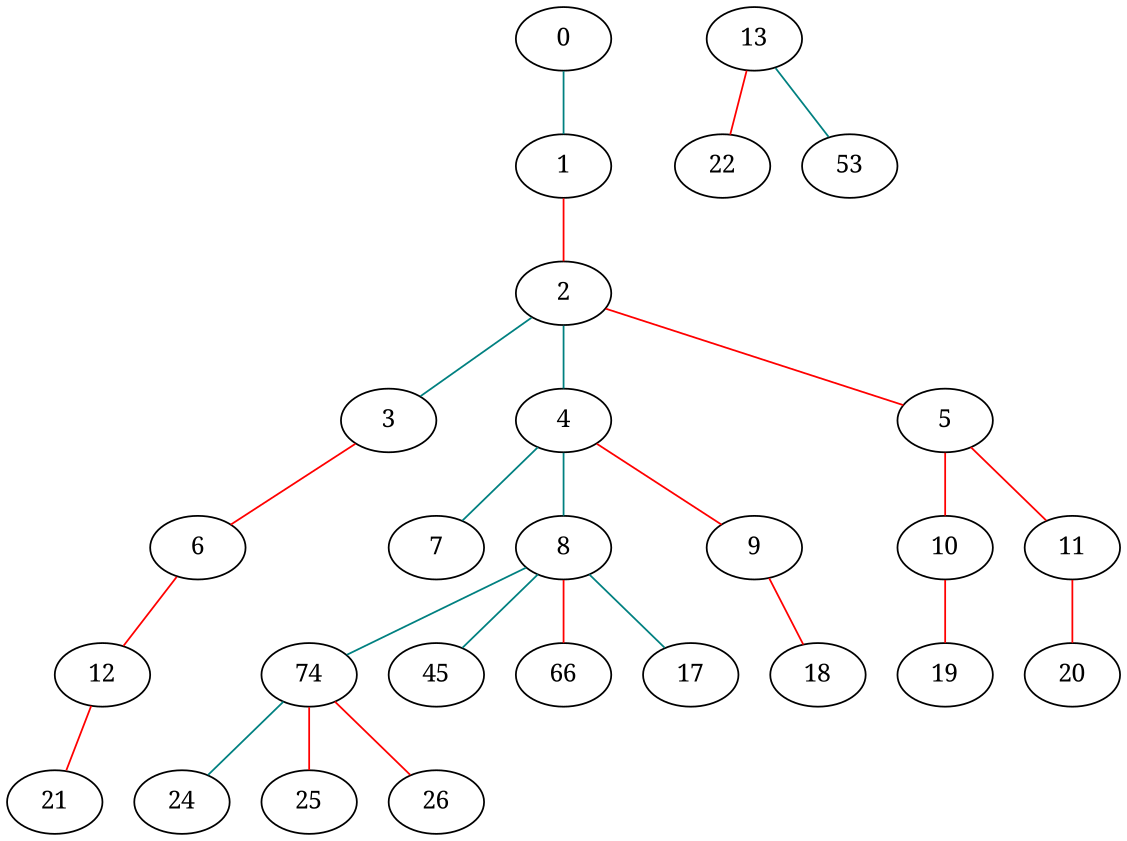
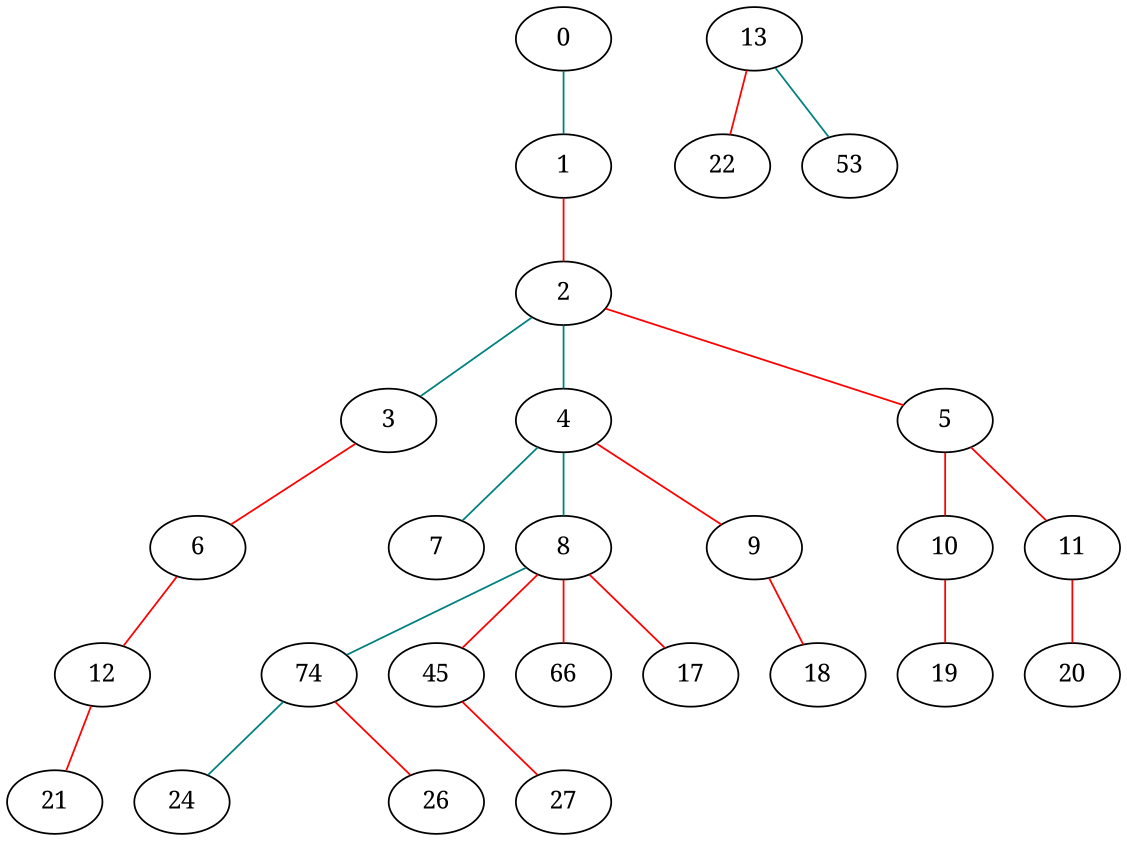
(500, 611) -> (500, 611)
(627, 611) -> (627, 611)
(309, 802) -> none
none -> (564, 802)
